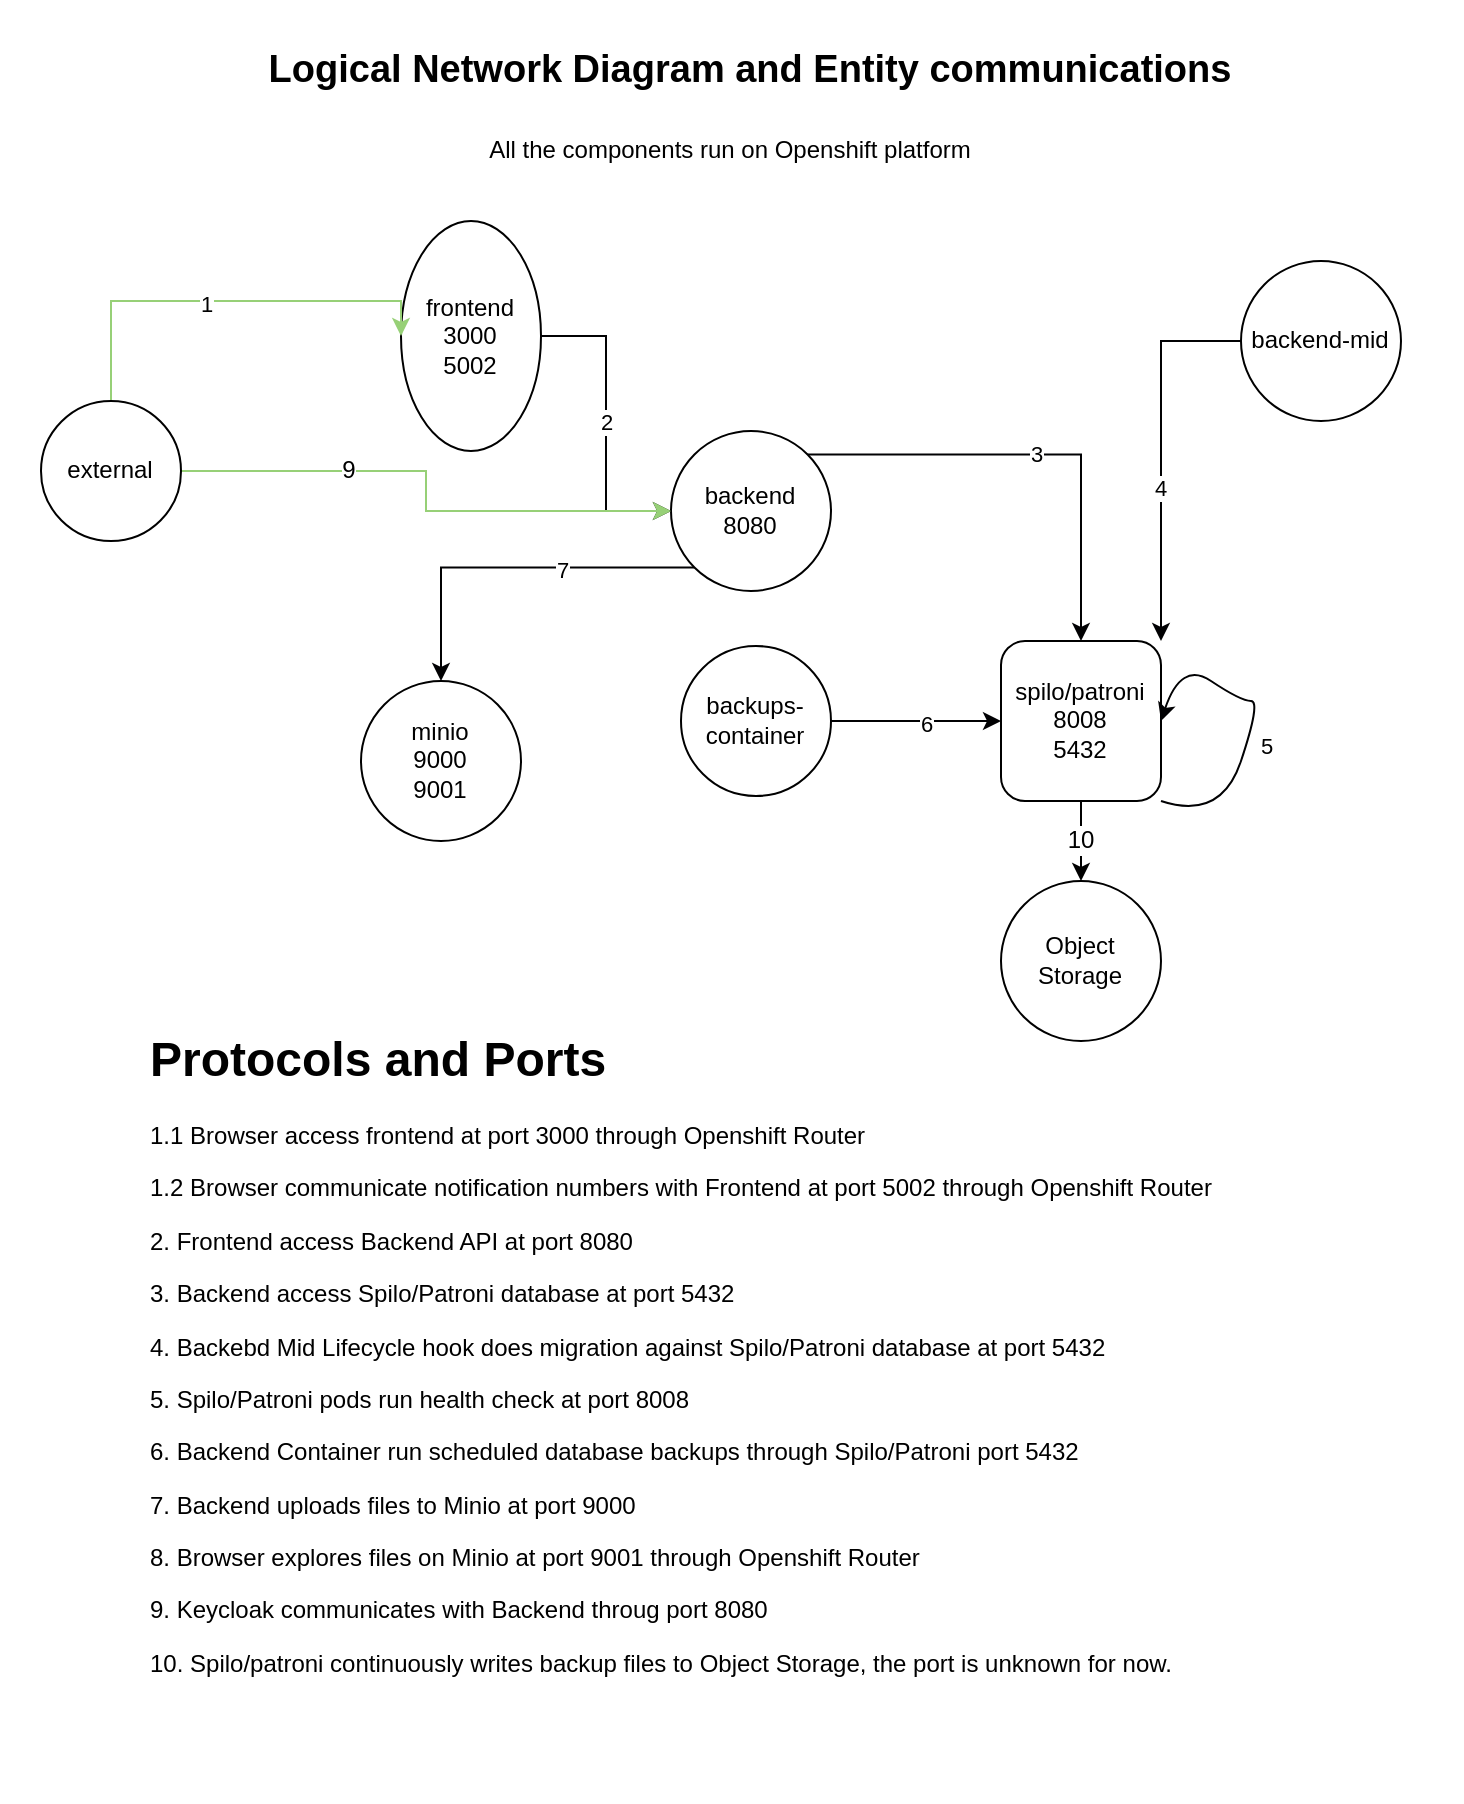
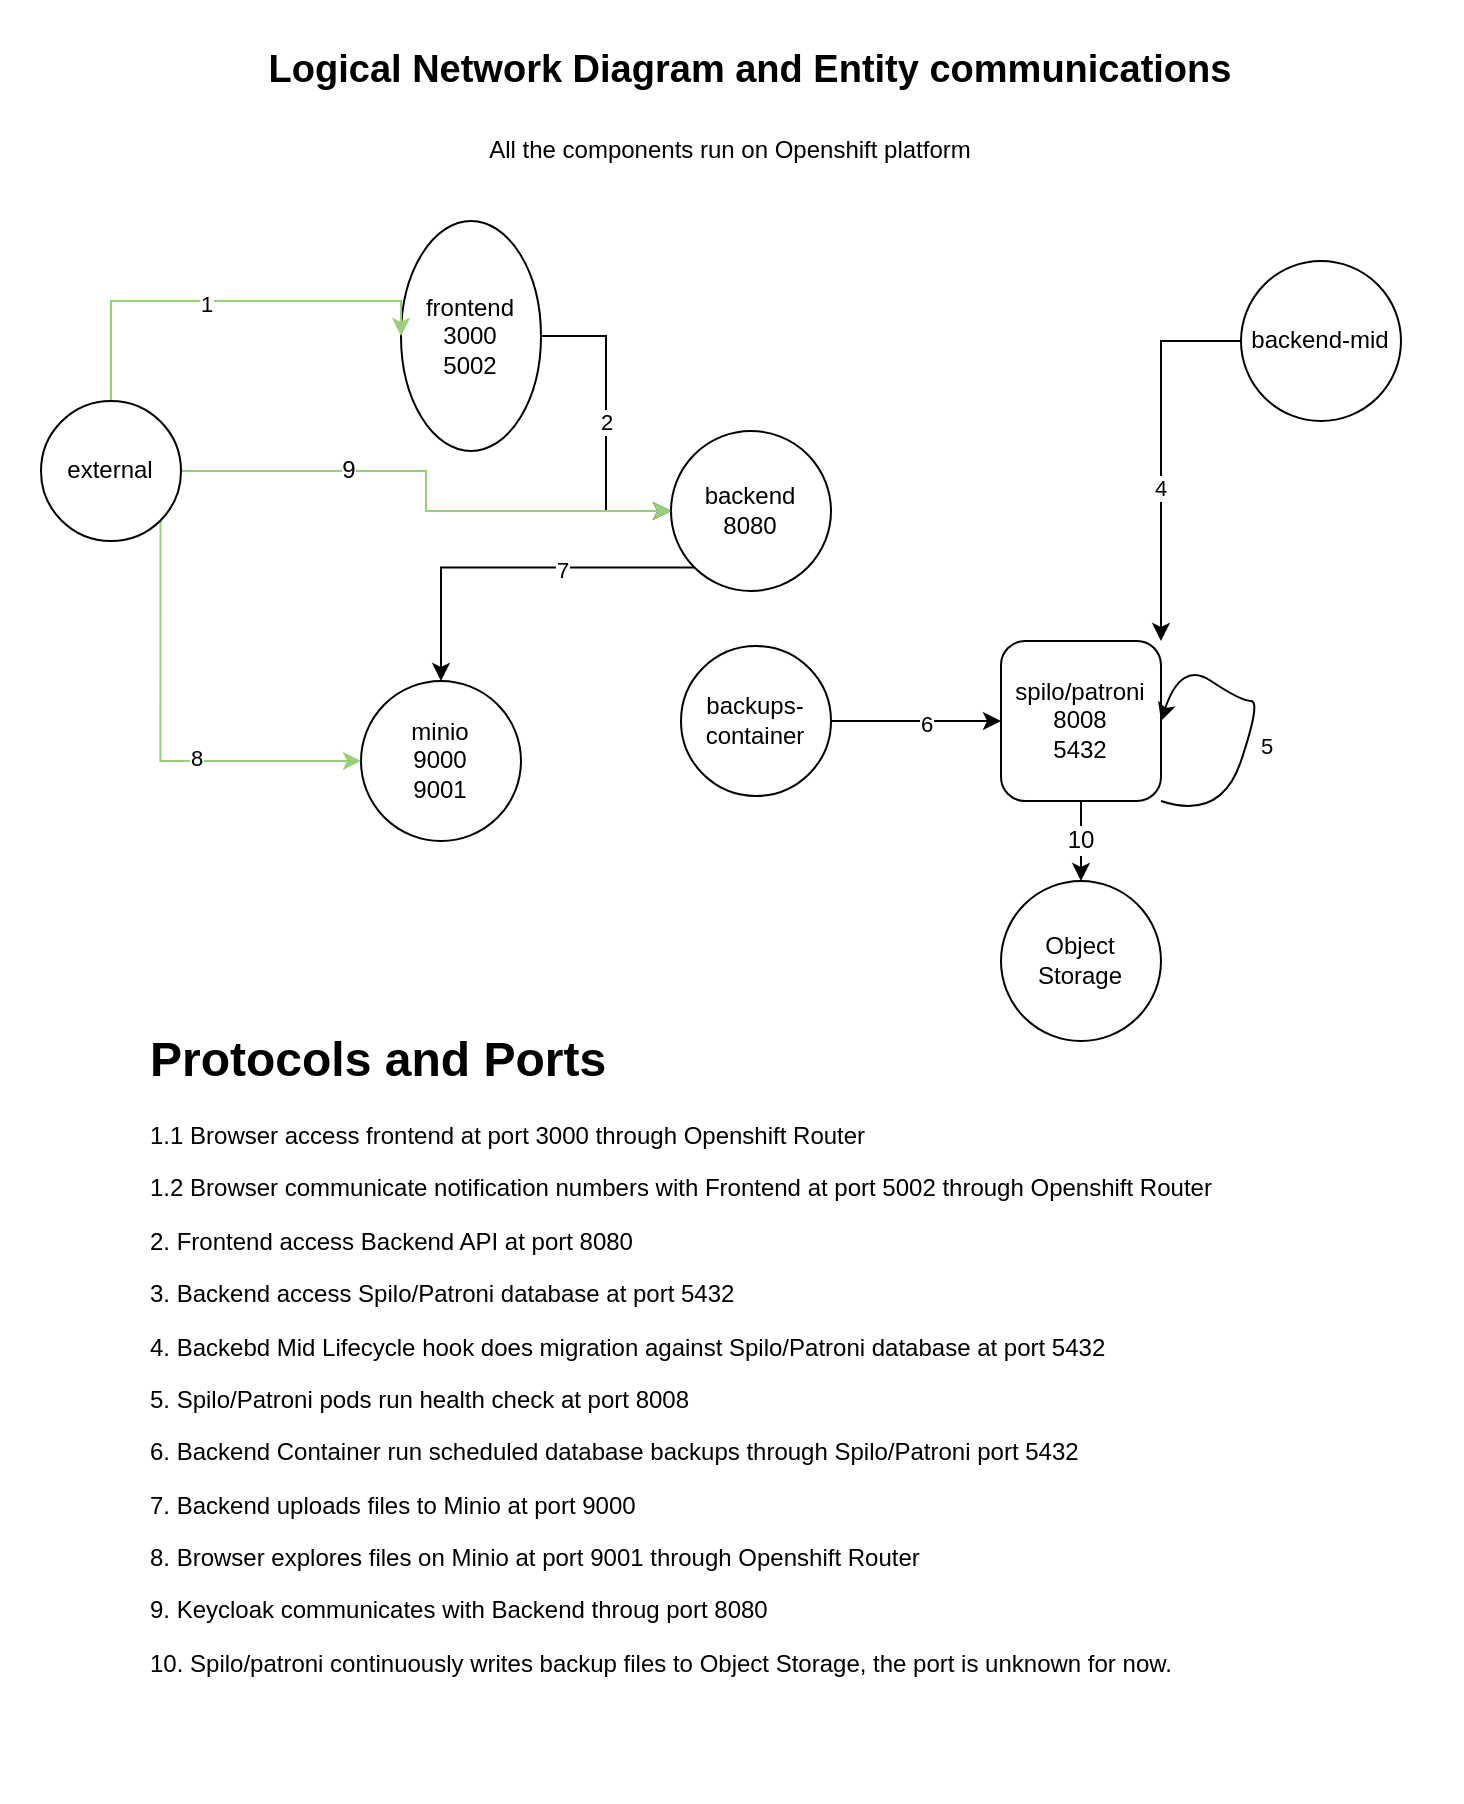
(1031, 454) -> none
none -> (160, 734)
